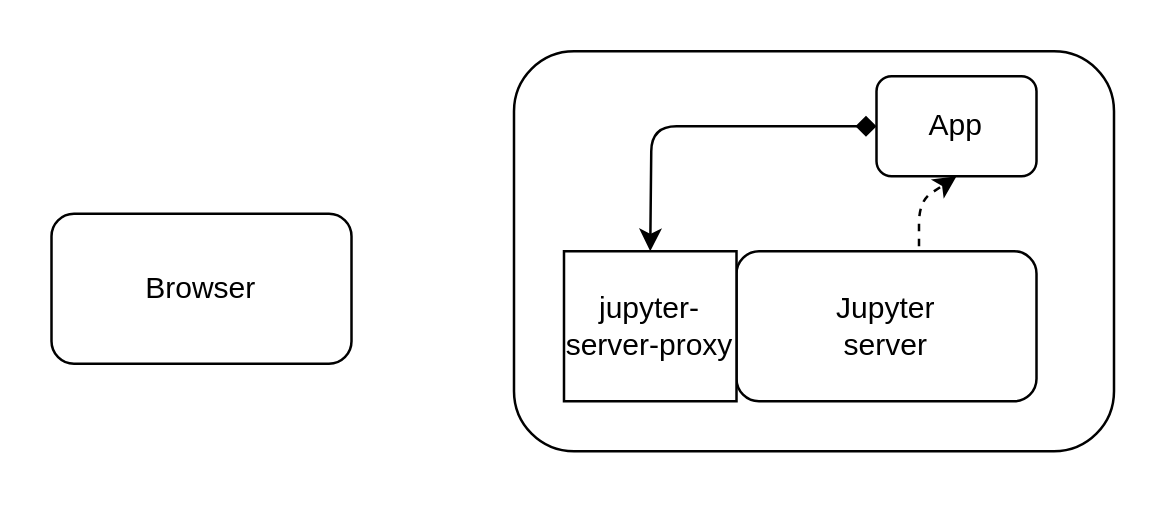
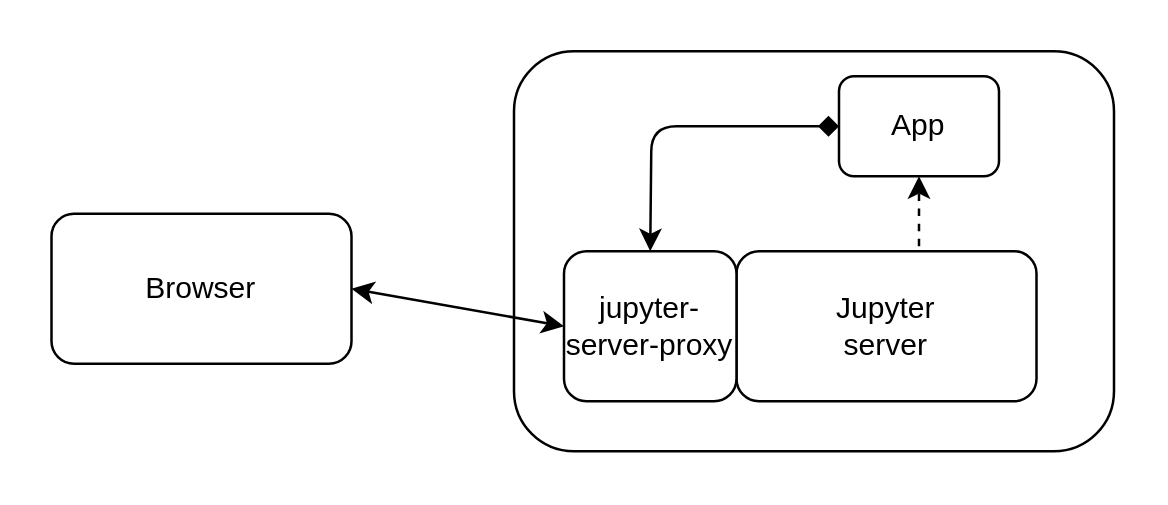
(956, 126) -> (919, 126)
none -> (457, 307)
(650, 326) -> (650, 326)
